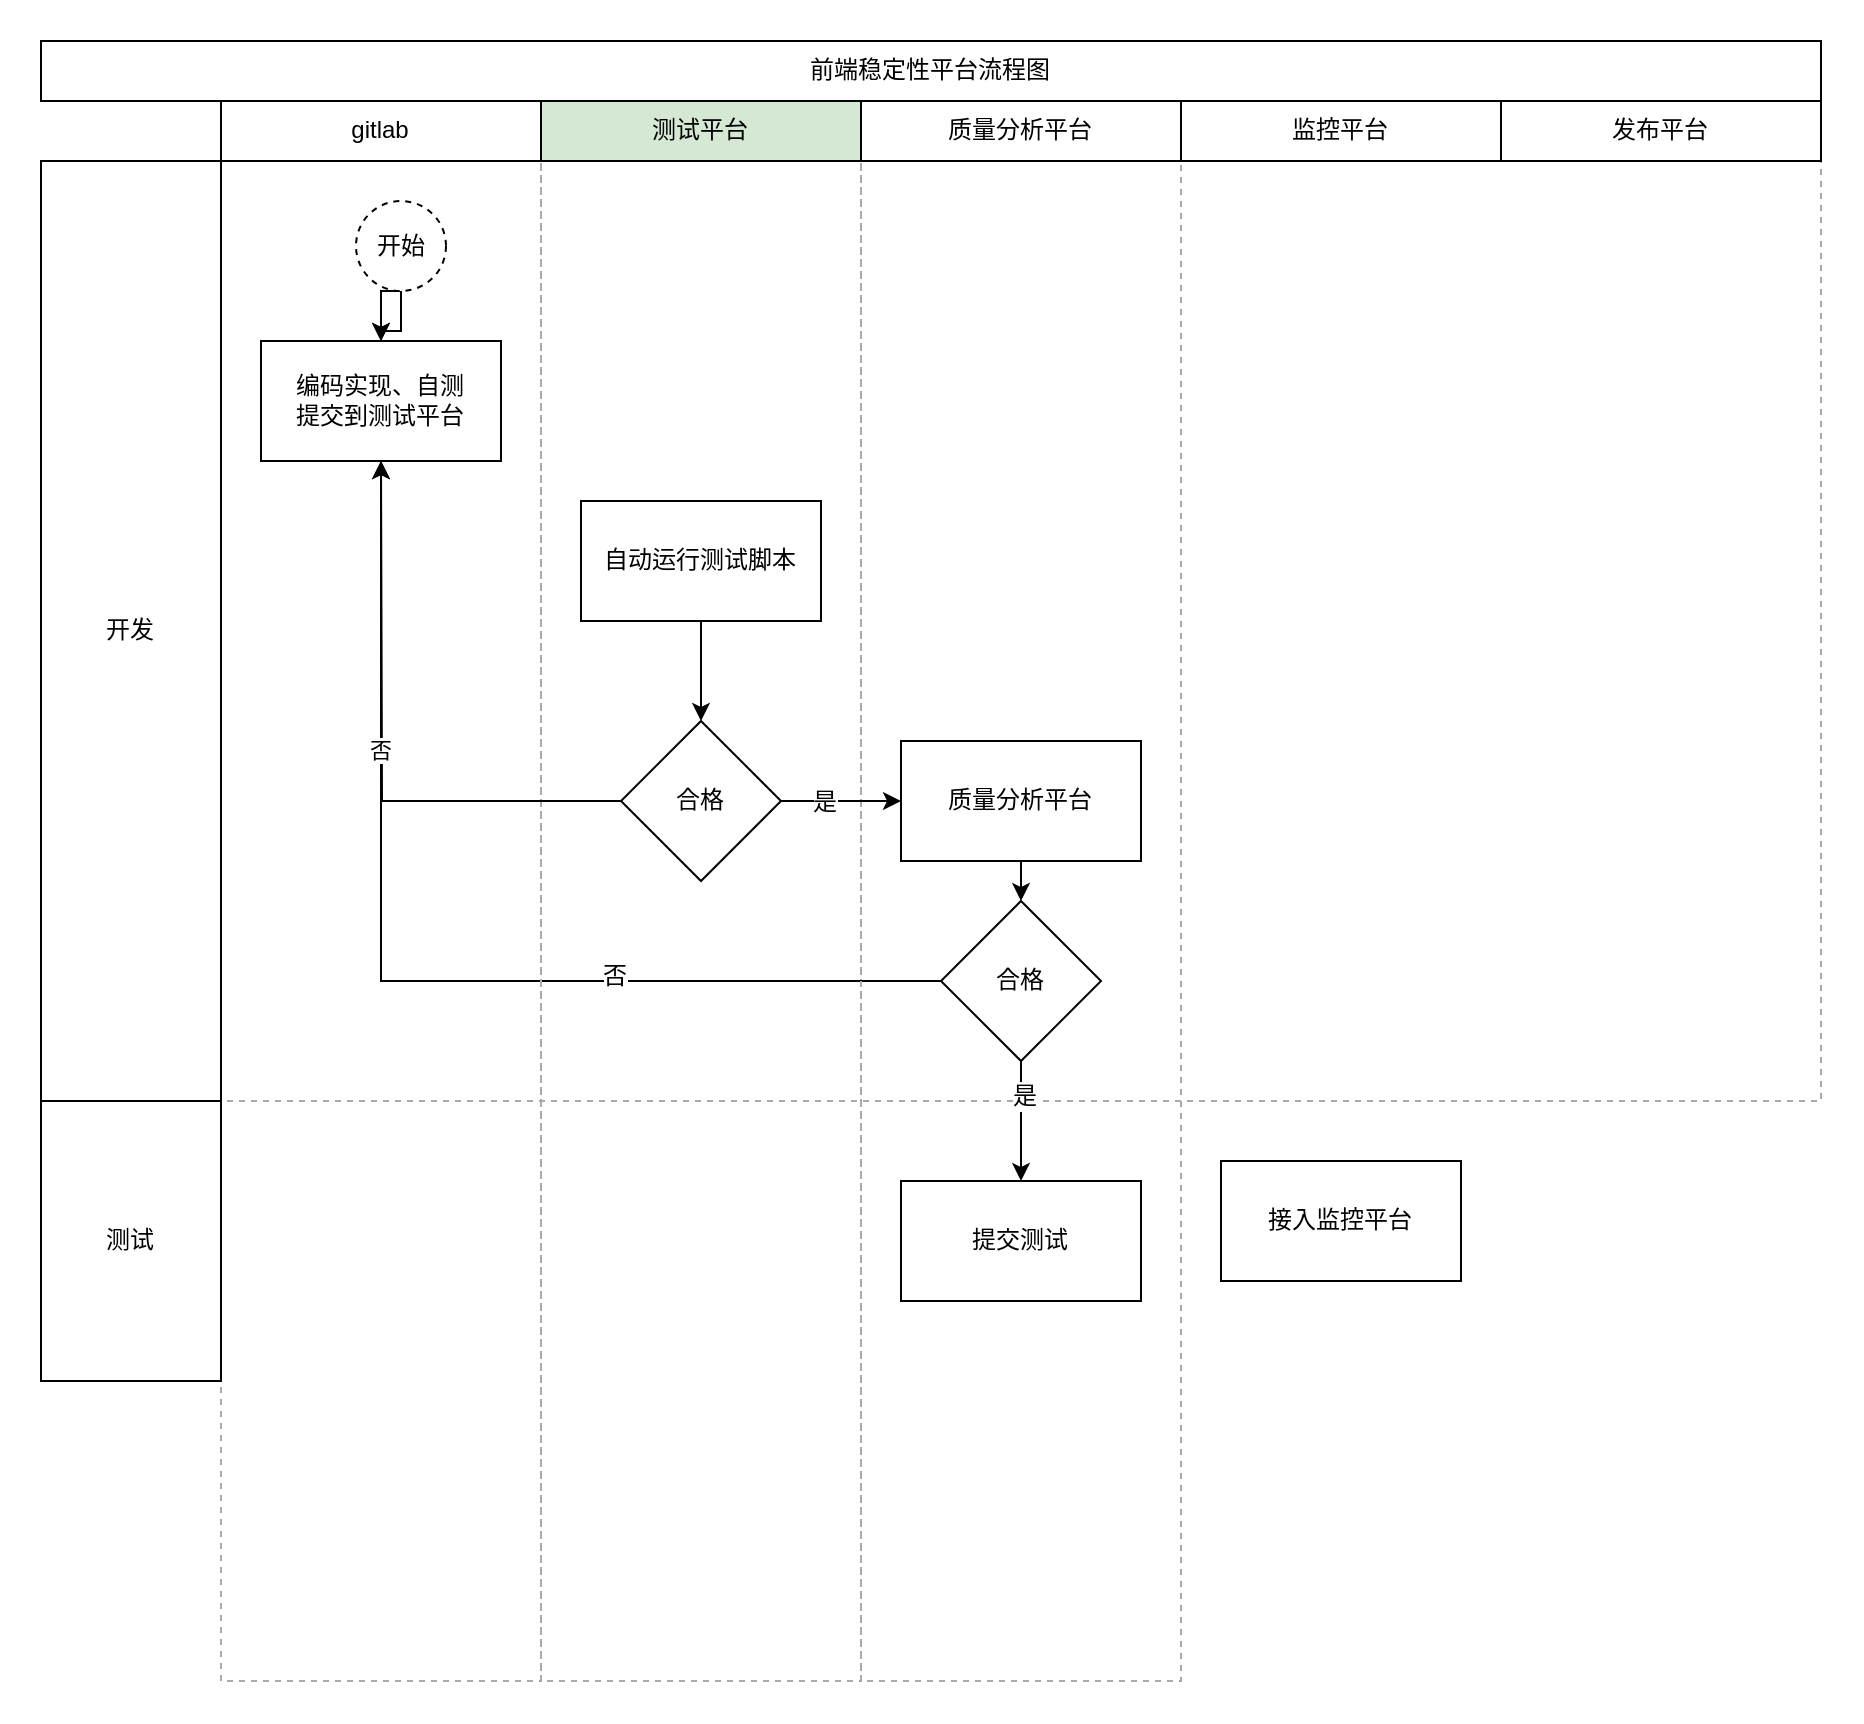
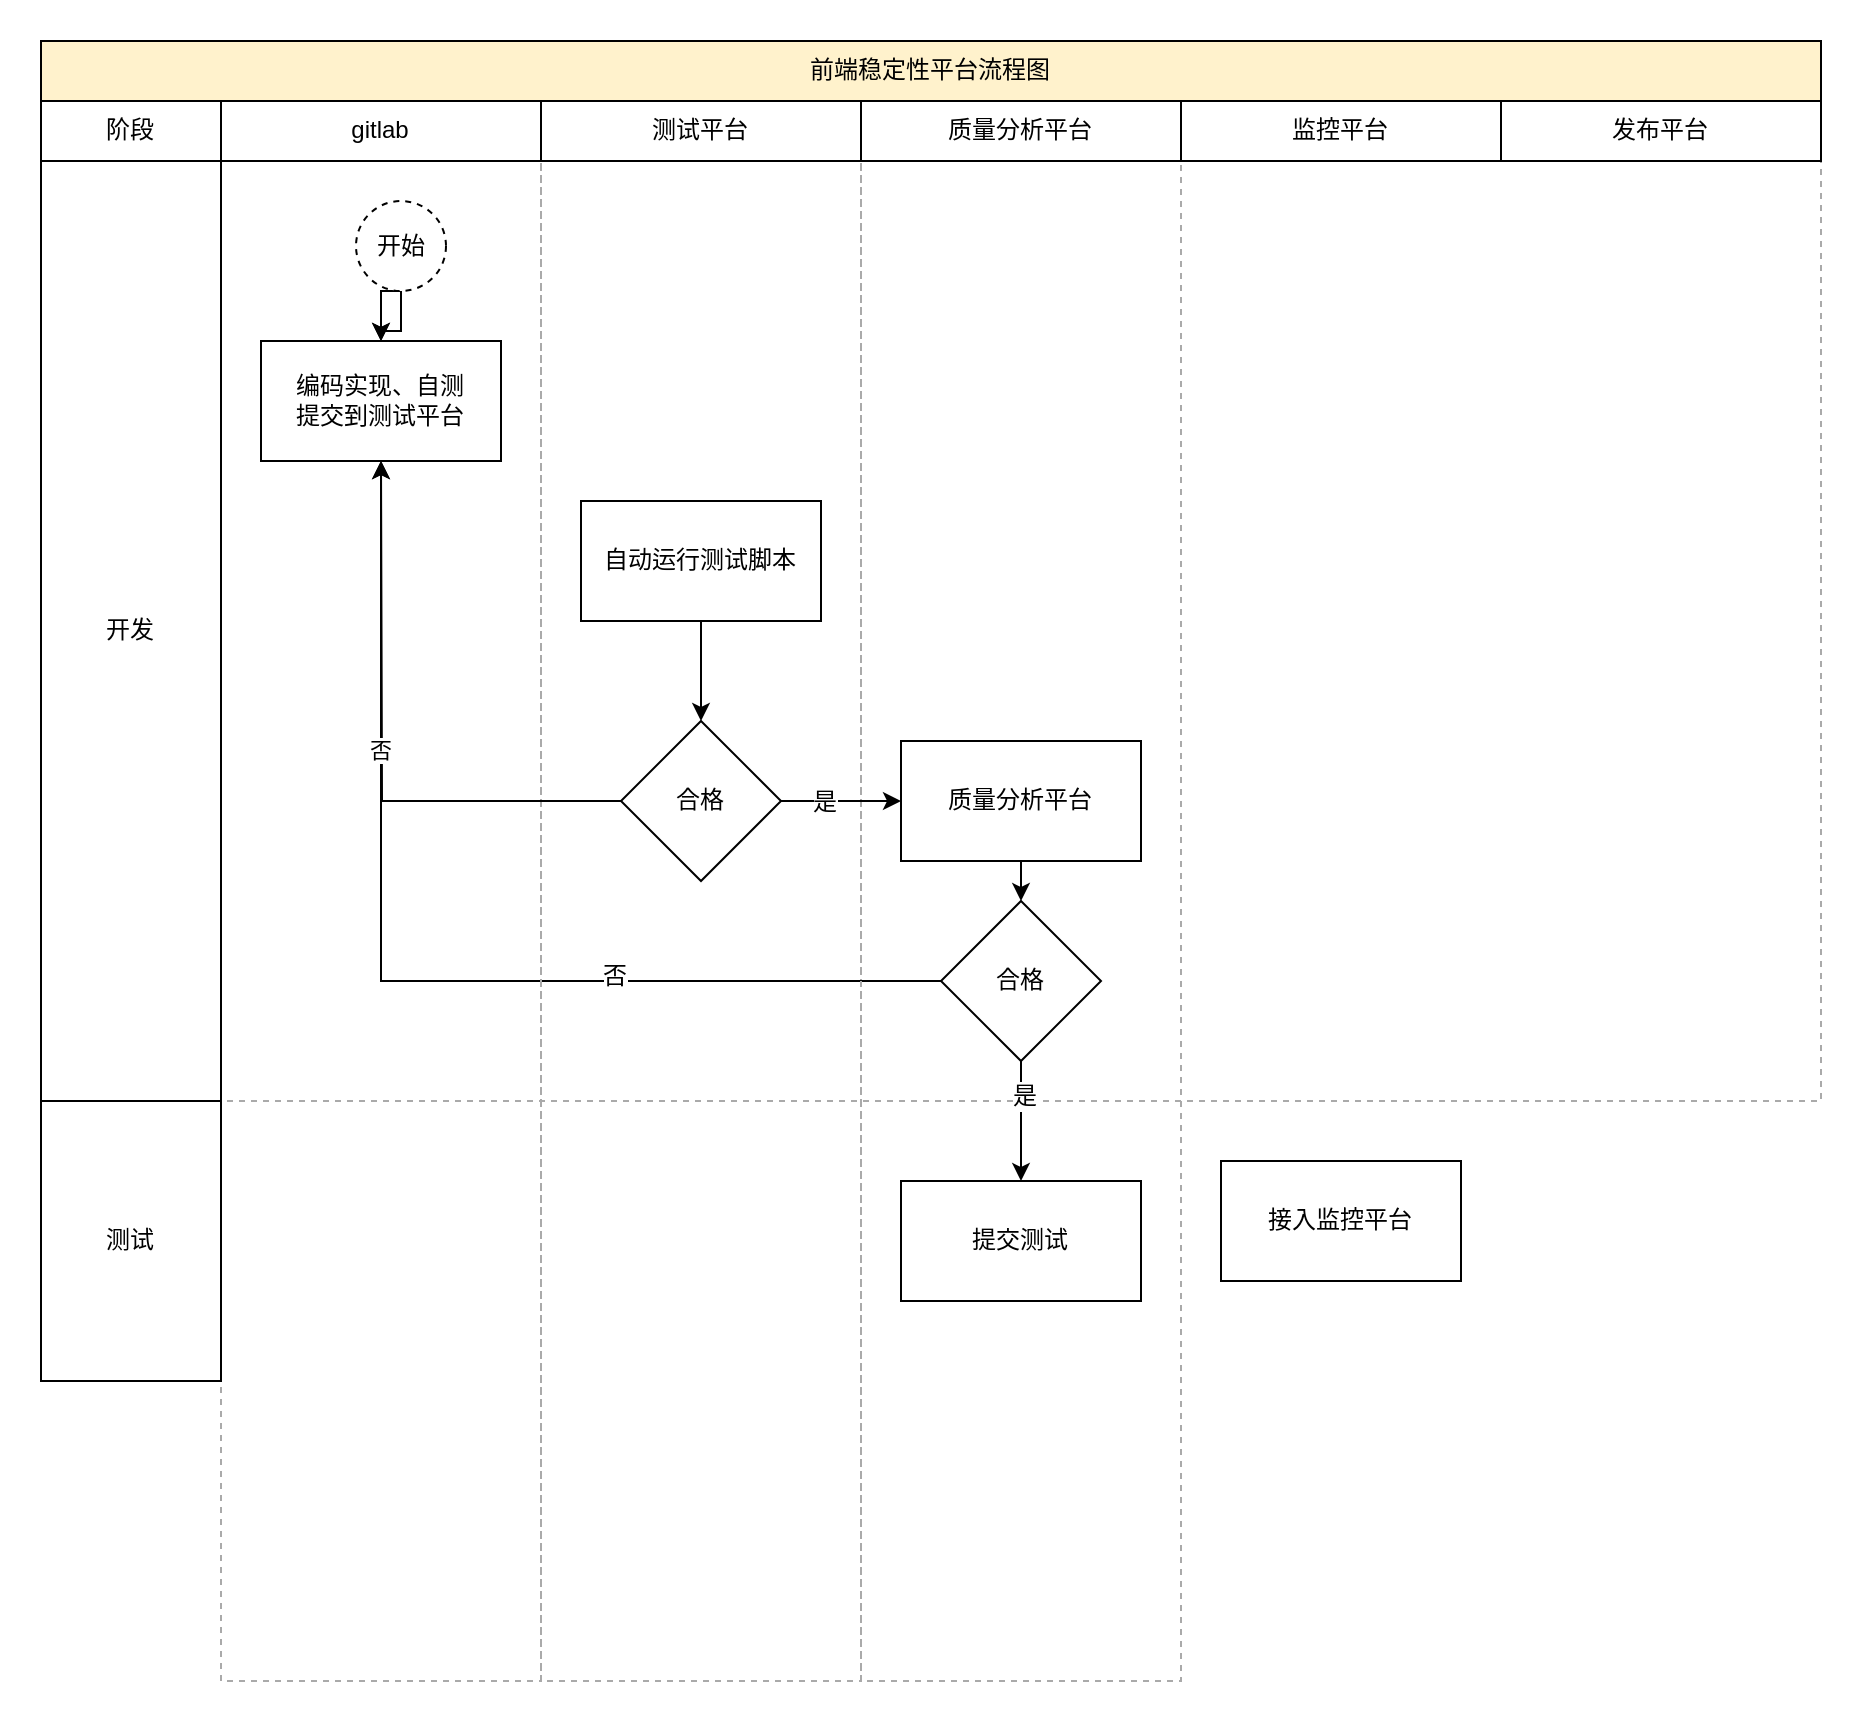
(931, 71) -> (931, 71)
none -> (131, 131)
(701, 131) -> (701, 131)
